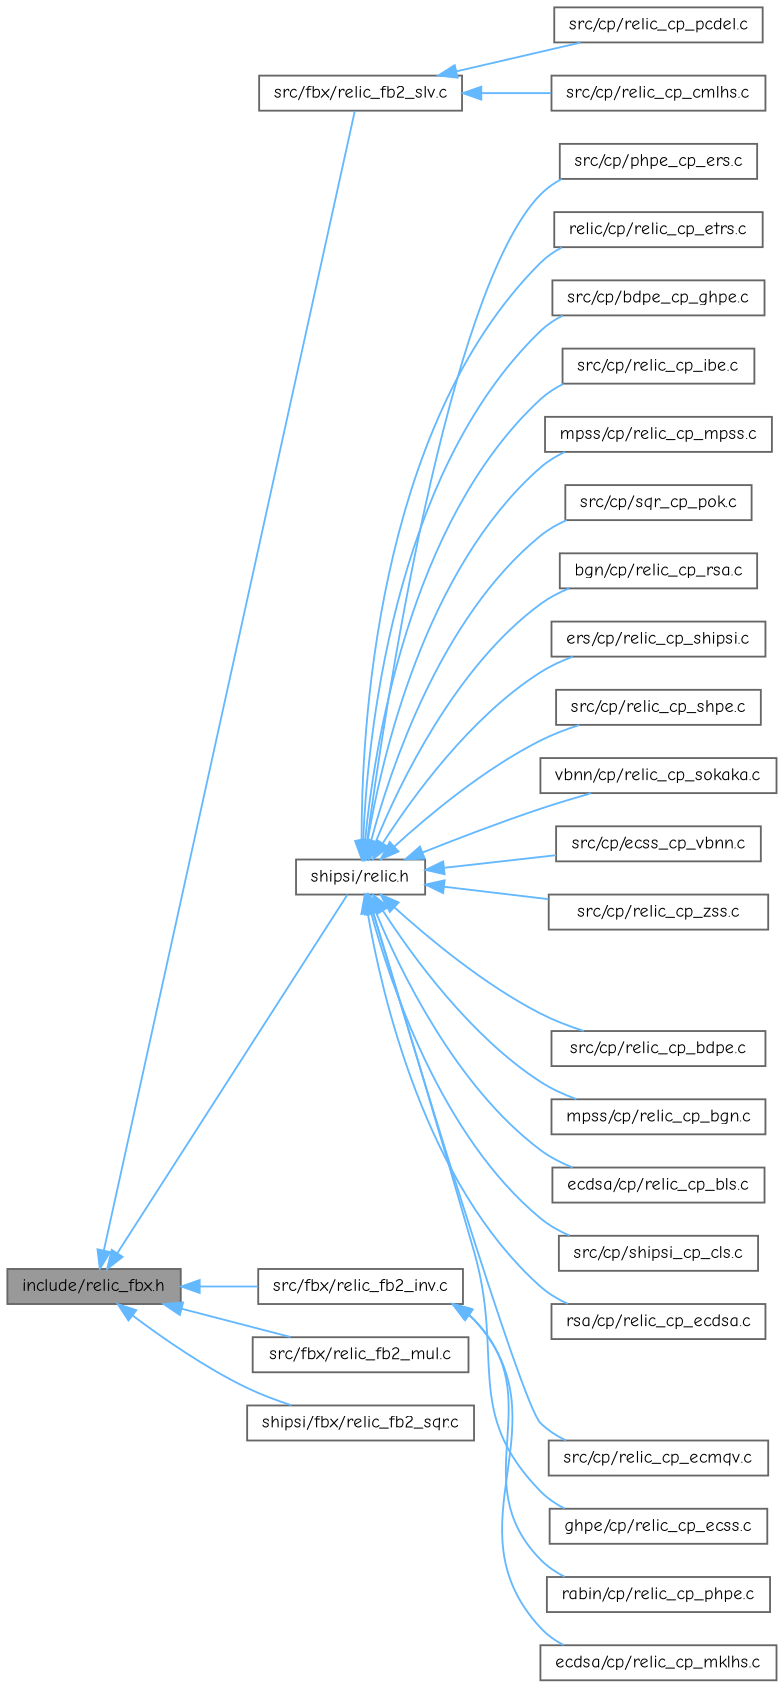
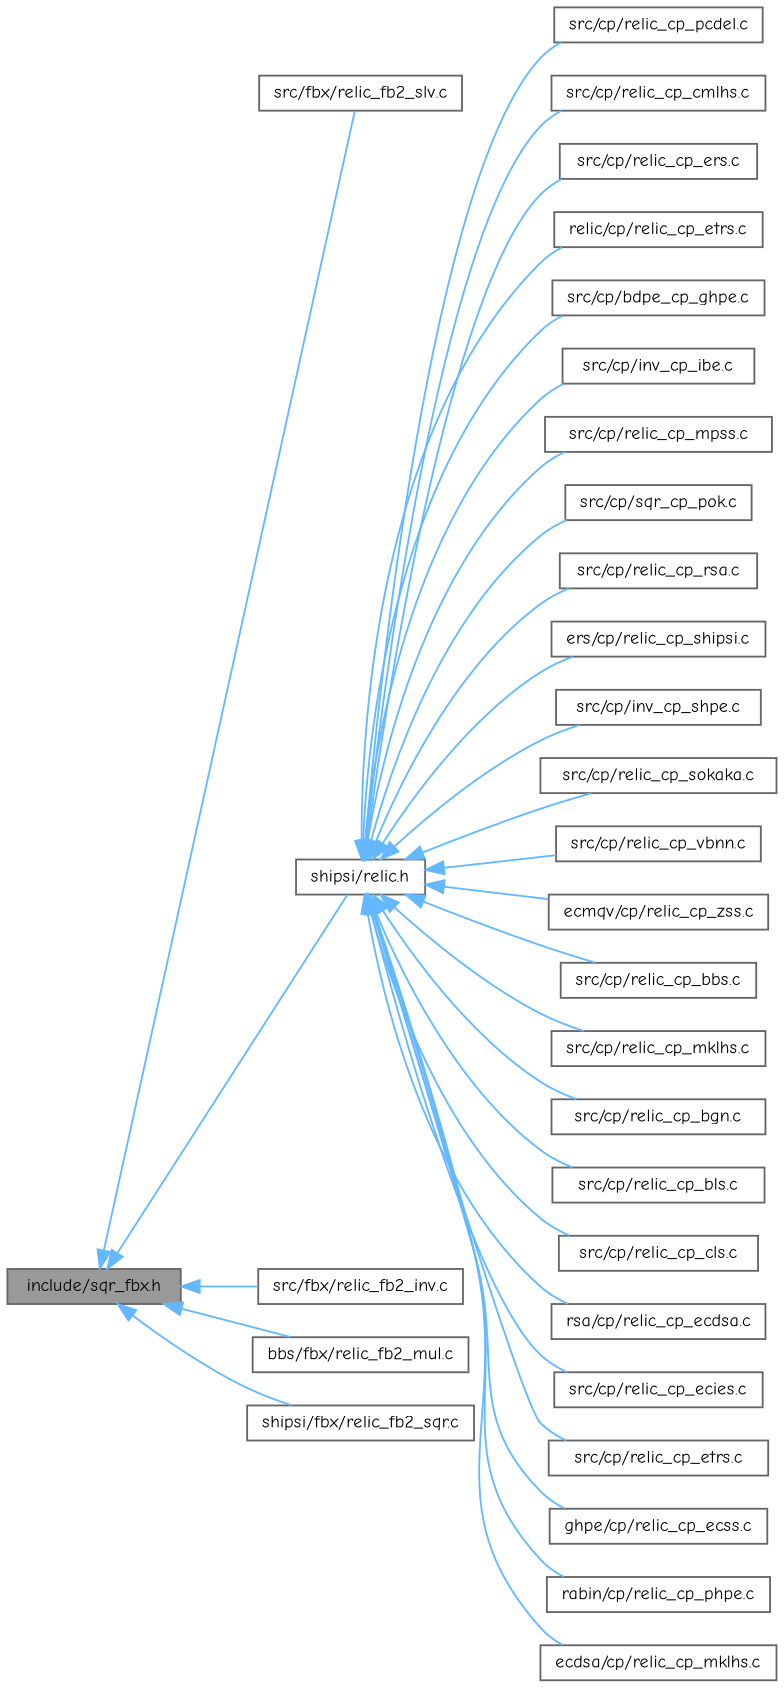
(518, 57) -> (419, 427)
(516, 93) -> (440, 387)
(658, 161) -> (658, 161)
(658, 366) -> (658, 366)
(658, 434) -> (658, 434)
(658, 571) -> (658, 571)
(658, 707) -> (658, 707)
(658, 776) -> (658, 776)
(658, 844) -> (658, 844)
(658, 912) -> (658, 912)
none -> (658, 980)
(658, 1049) -> (658, 1049)
(658, 1117) -> (658, 1117)
(658, 1185) -> (658, 1185)
(658, 1253) -> (658, 1253)
(94, 1286) -> (94, 1286)
(361, 1355) -> (361, 1355)
none -> (658, 1390)
(658, 1458) -> (658, 1458)
(503, 1521) -> (480, 1478)
(516, 1523) -> (474, 1251)
